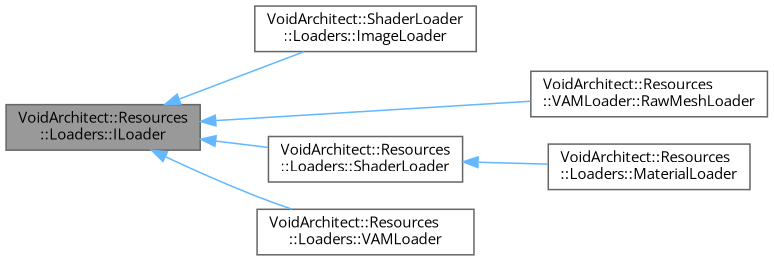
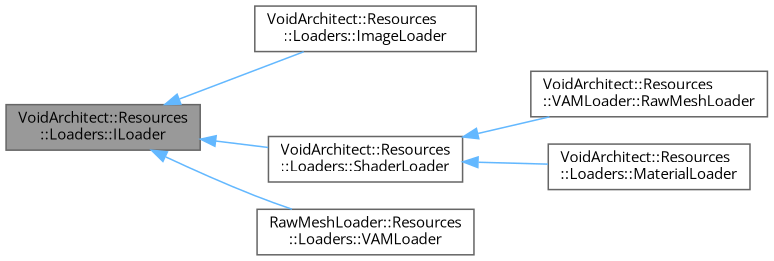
(366, 29) -> (366, 29)
(373, 111) -> (514, 125)
(366, 232) -> (366, 232)
